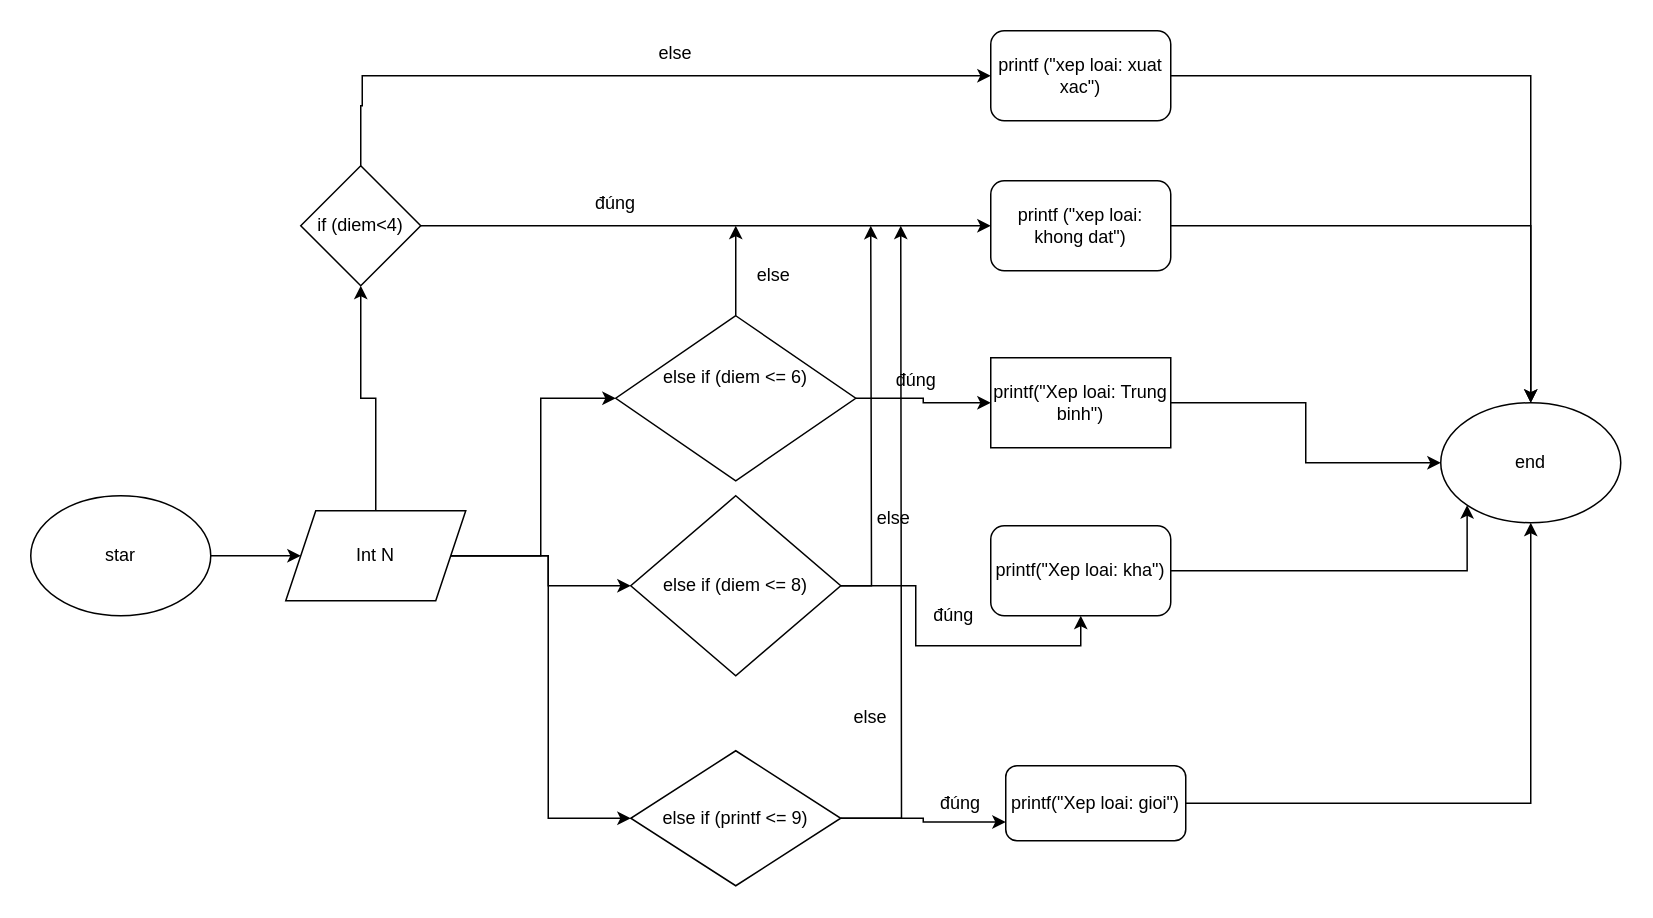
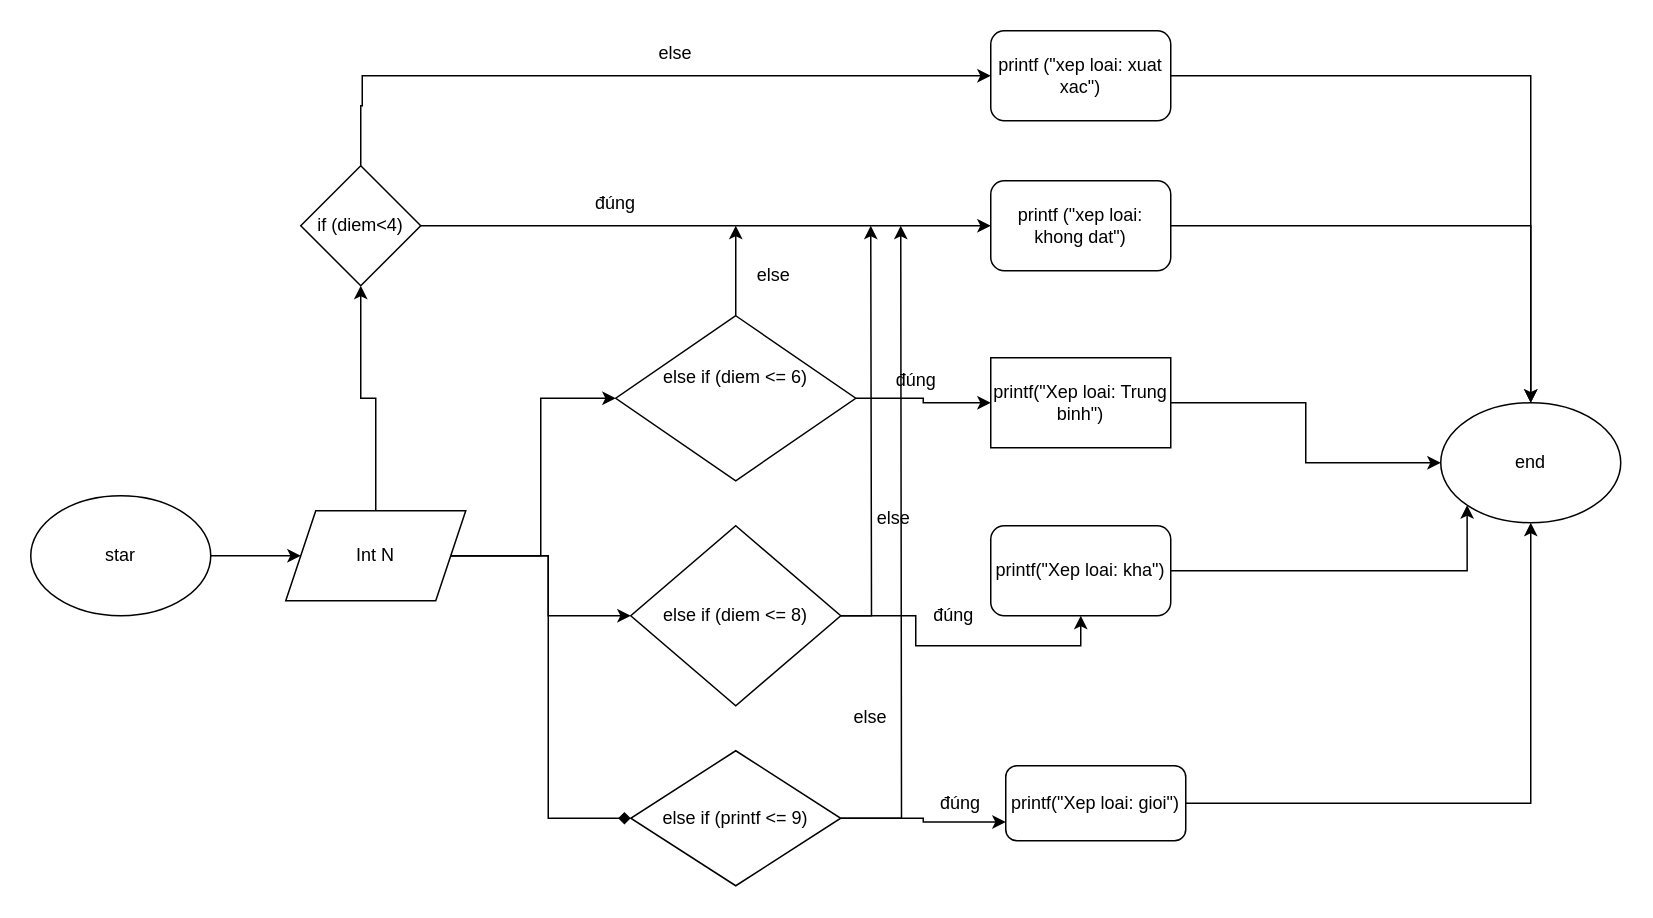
(736, 586) -> (736, 616)
(619, 818) -> (618, 818)
